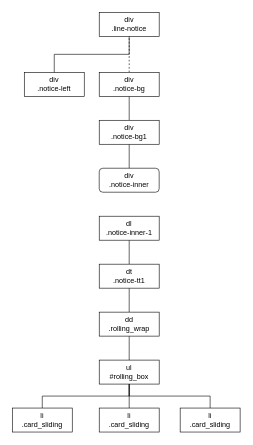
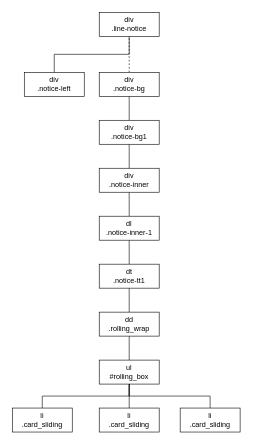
(129, 180) -> (129, 180)
none -> (129, 204)
